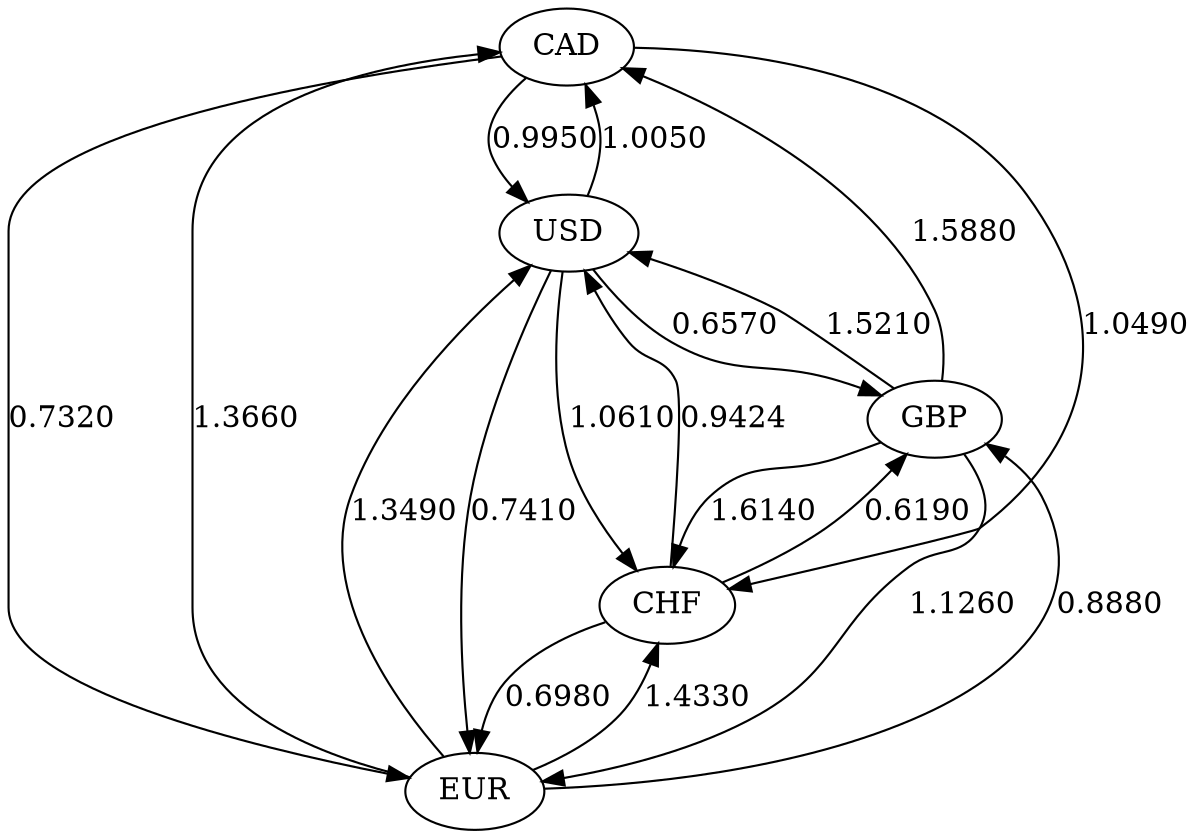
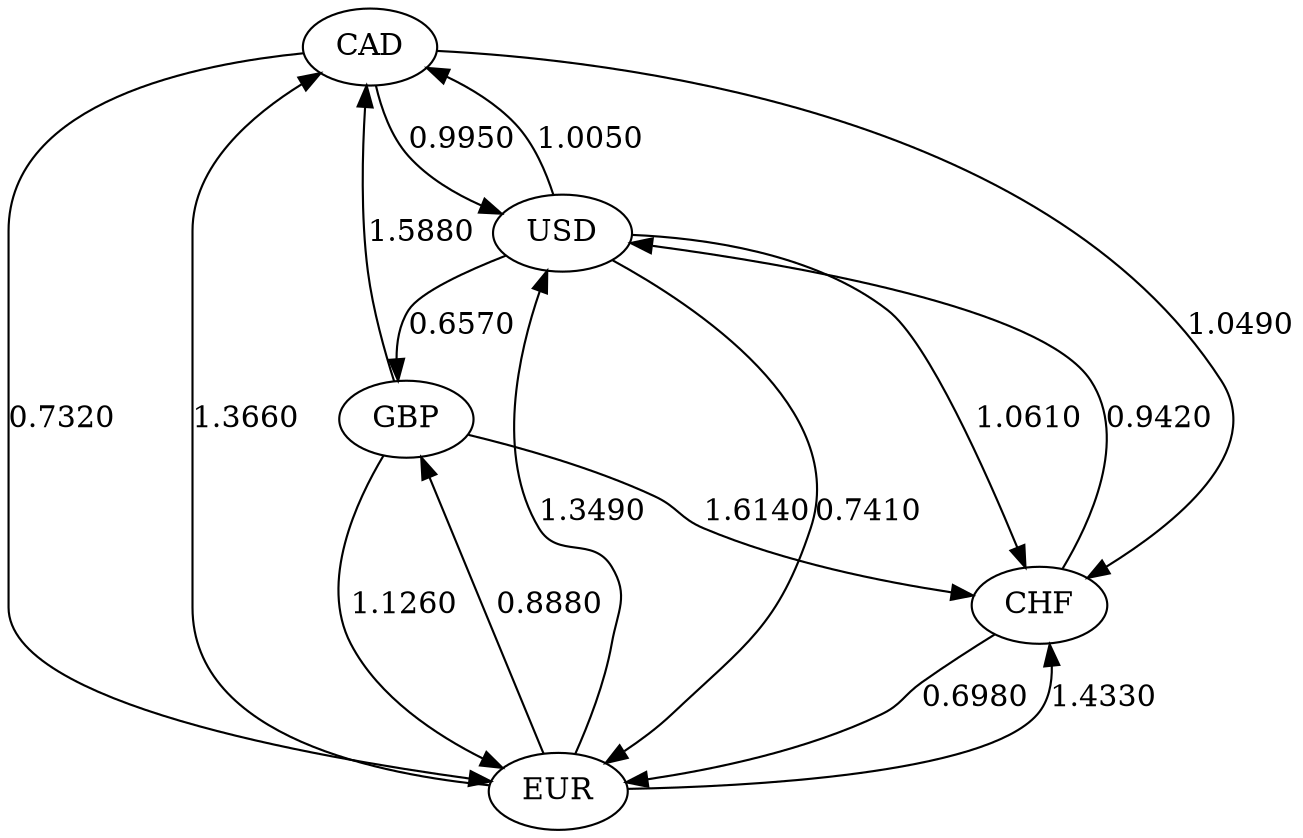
(779, 310) -> none
(734, 419) -> (1159, 419)
(814, 536) -> none
